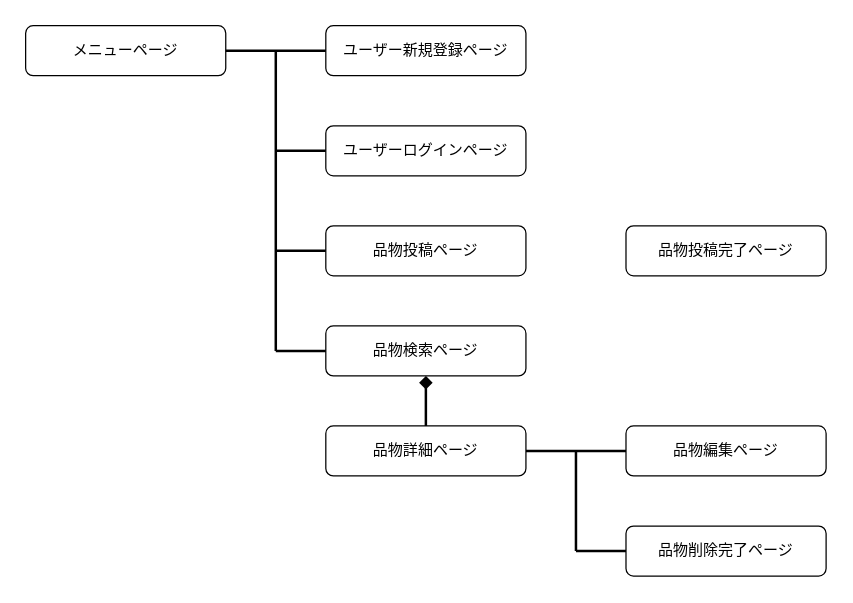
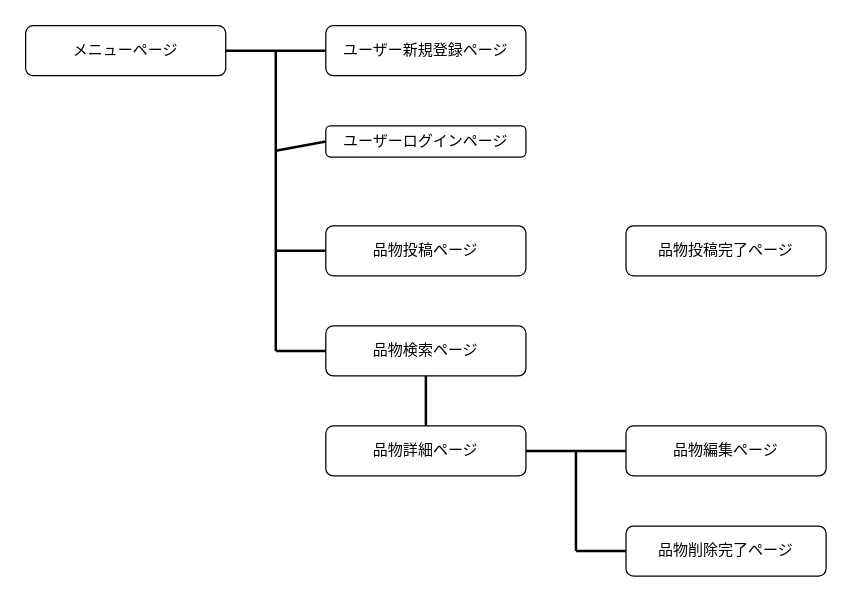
(426, 151) -> (426, 141)
(426, 388) -> (426, 383)
